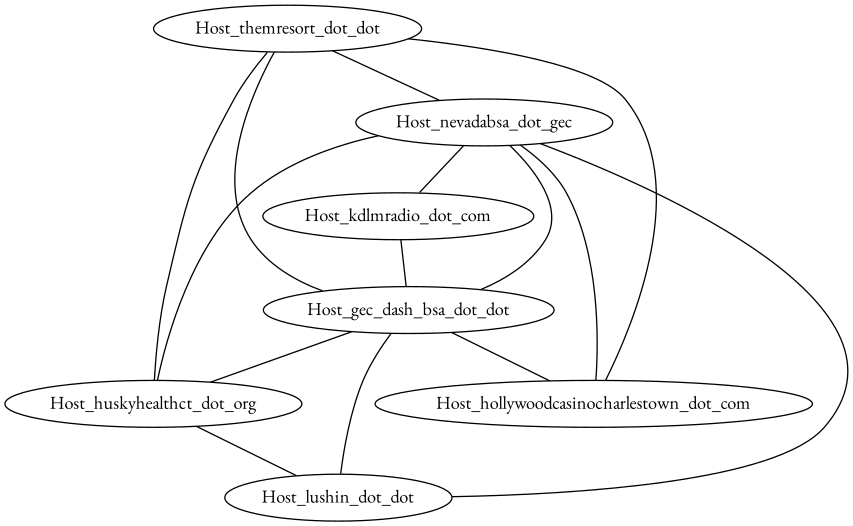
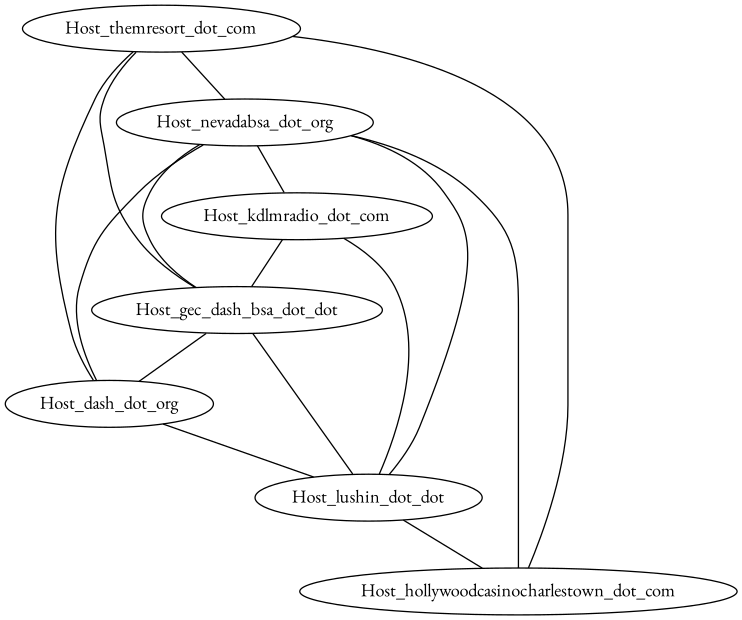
(288, 29) -> (161, 29)
(484, 122) -> (245, 122)
none -> (408, 346)
(501, 357) -> (443, 544)
(153, 404) -> (109, 404)
